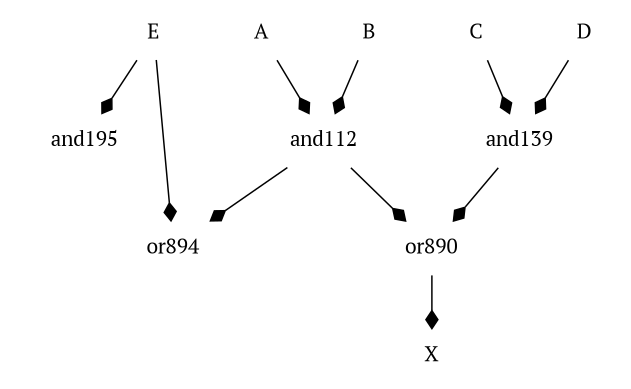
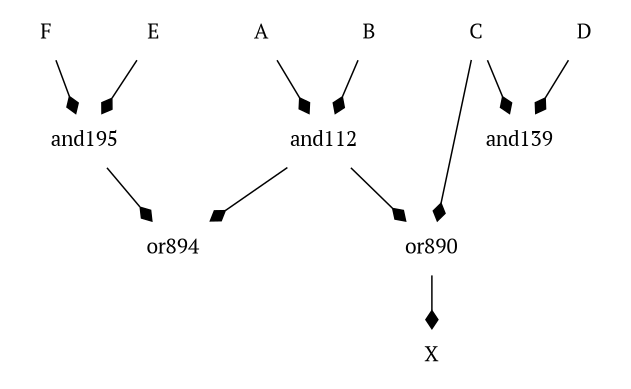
none -> (46, 33)
(163, 131) -> (123, 187)
(482, 187) -> (456, 132)
